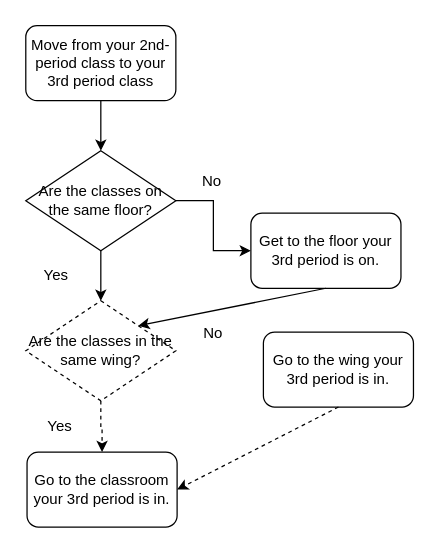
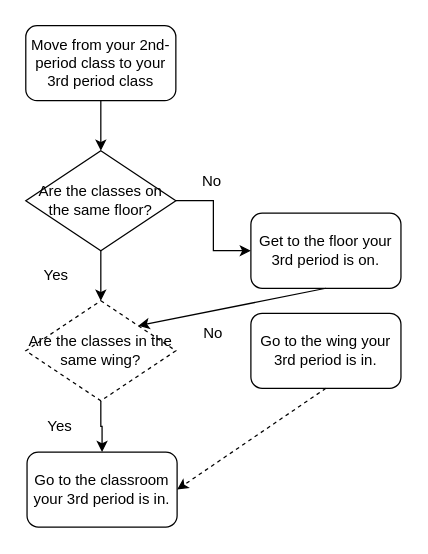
(338, 369) -> (326, 351)
(101, 423) -> (101, 423)
